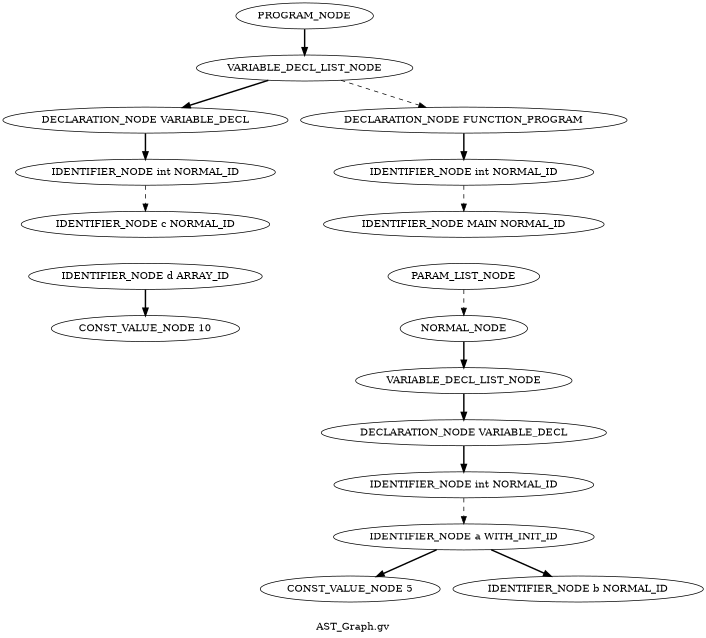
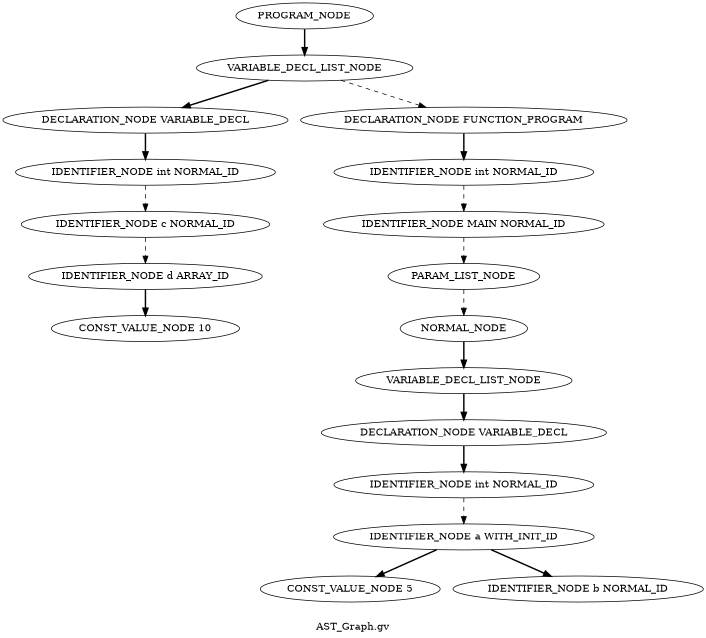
none -> (145, 247)
none -> (464, 247)
